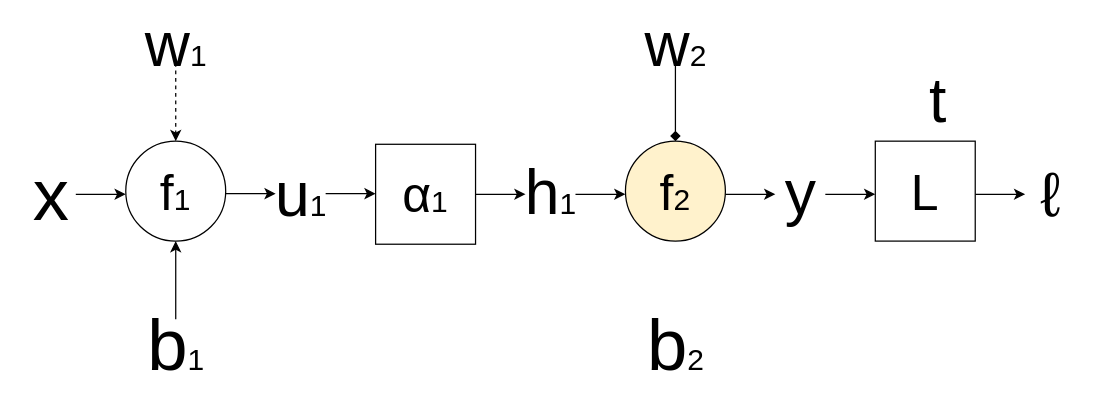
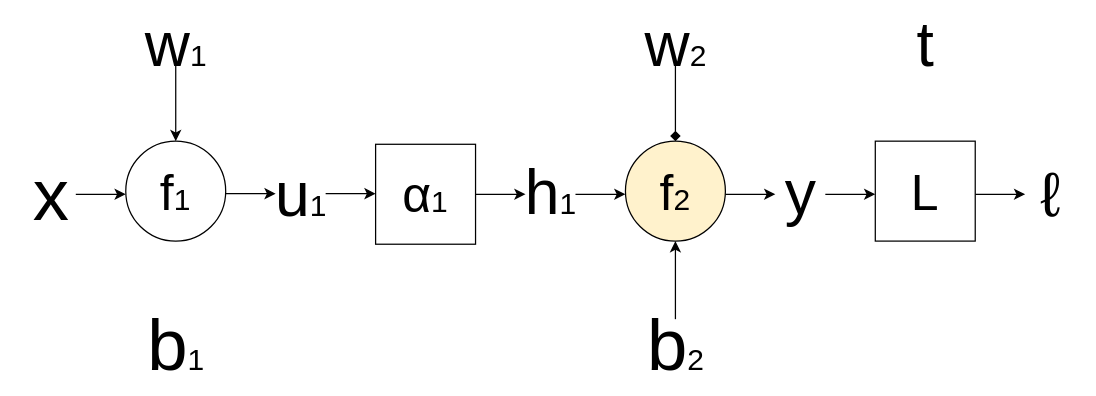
(176, 98) -> (176, 98)
(938, 101) -> (926, 44)
(176, 284) -> none
none -> (676, 284)
